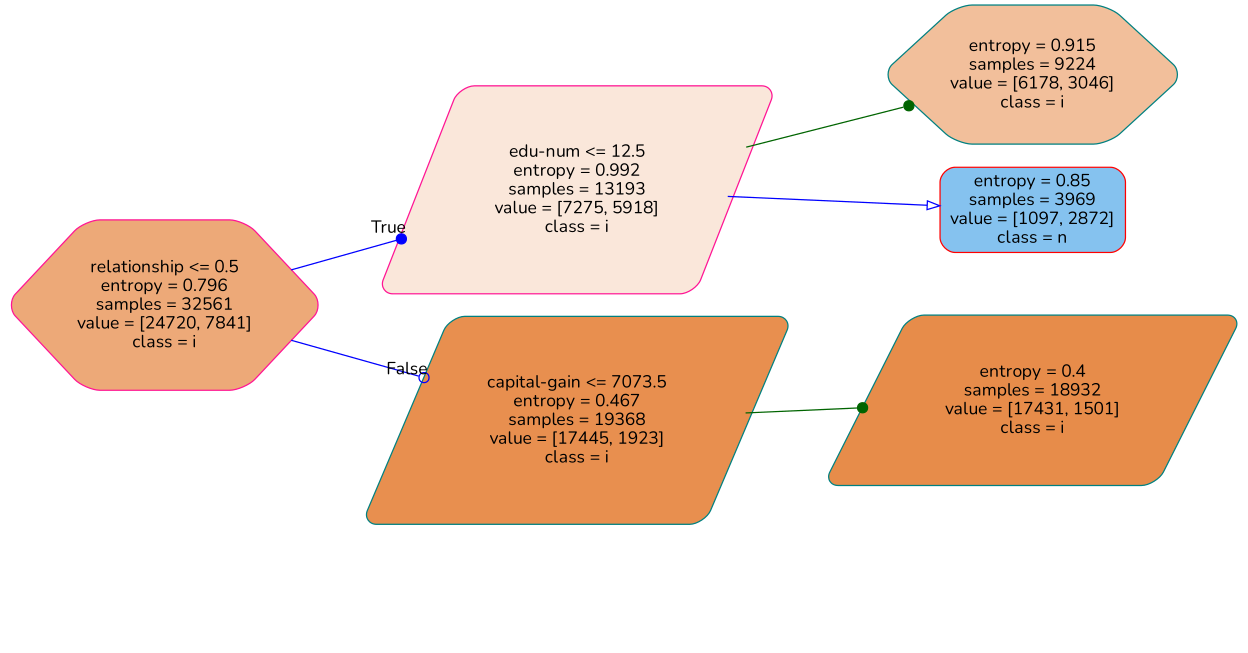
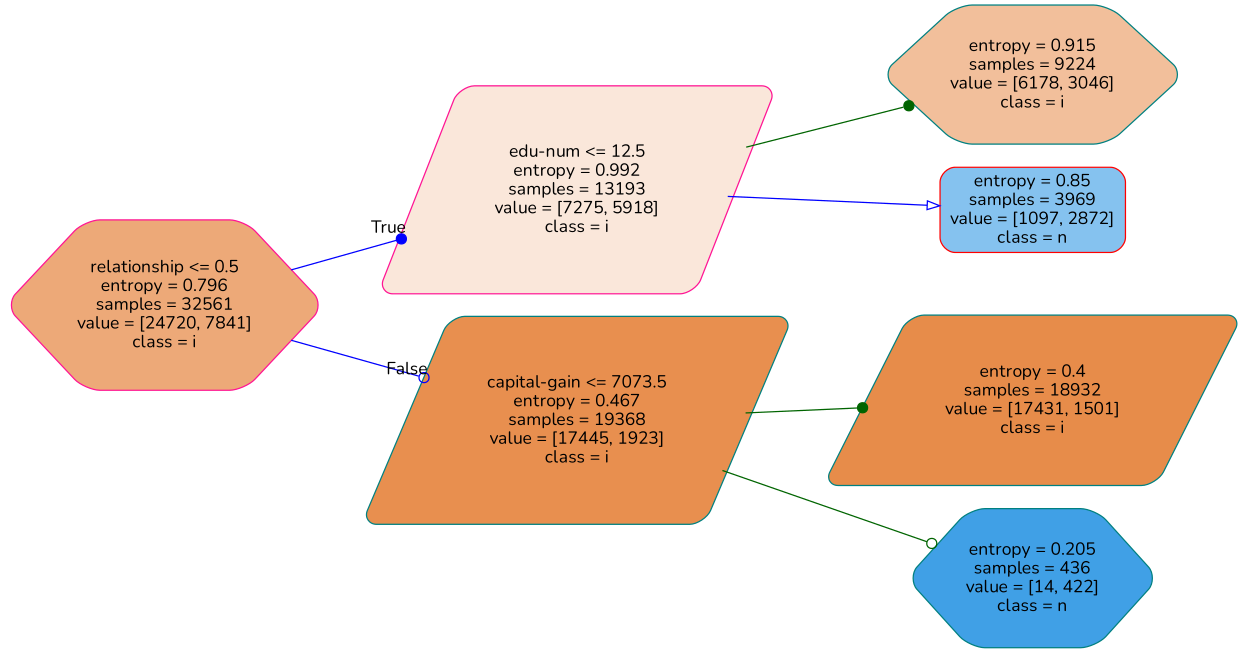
none -> (1033, 578)
